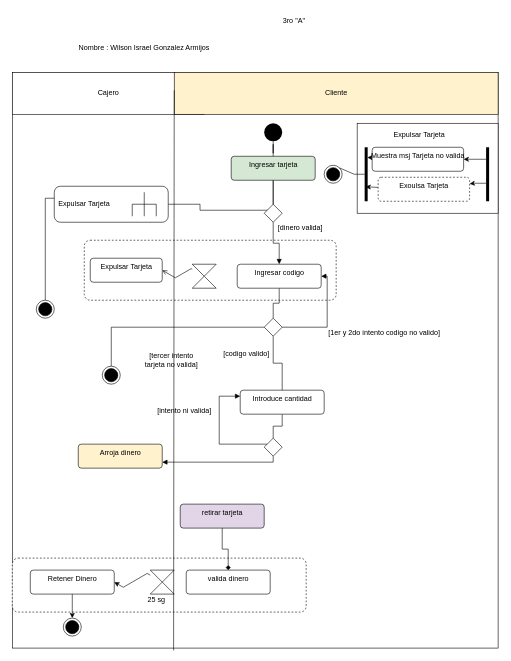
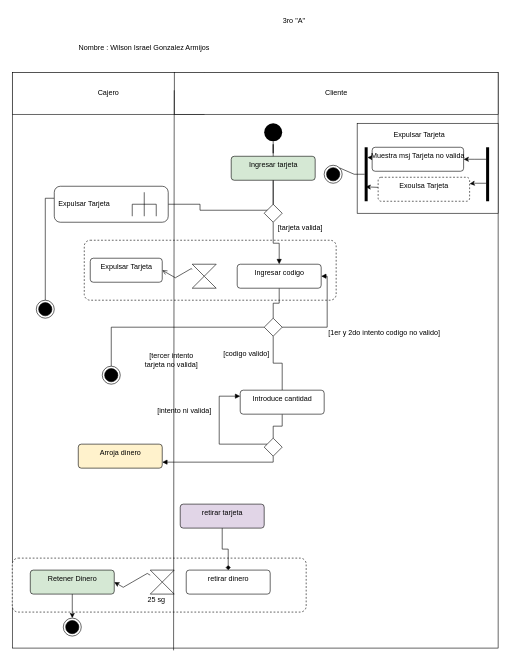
(336, 93) -> (336, 93)
(301, 228) -> (301, 228)
(229, 579) -> (229, 579)
(72, 582) -> (72, 582)
